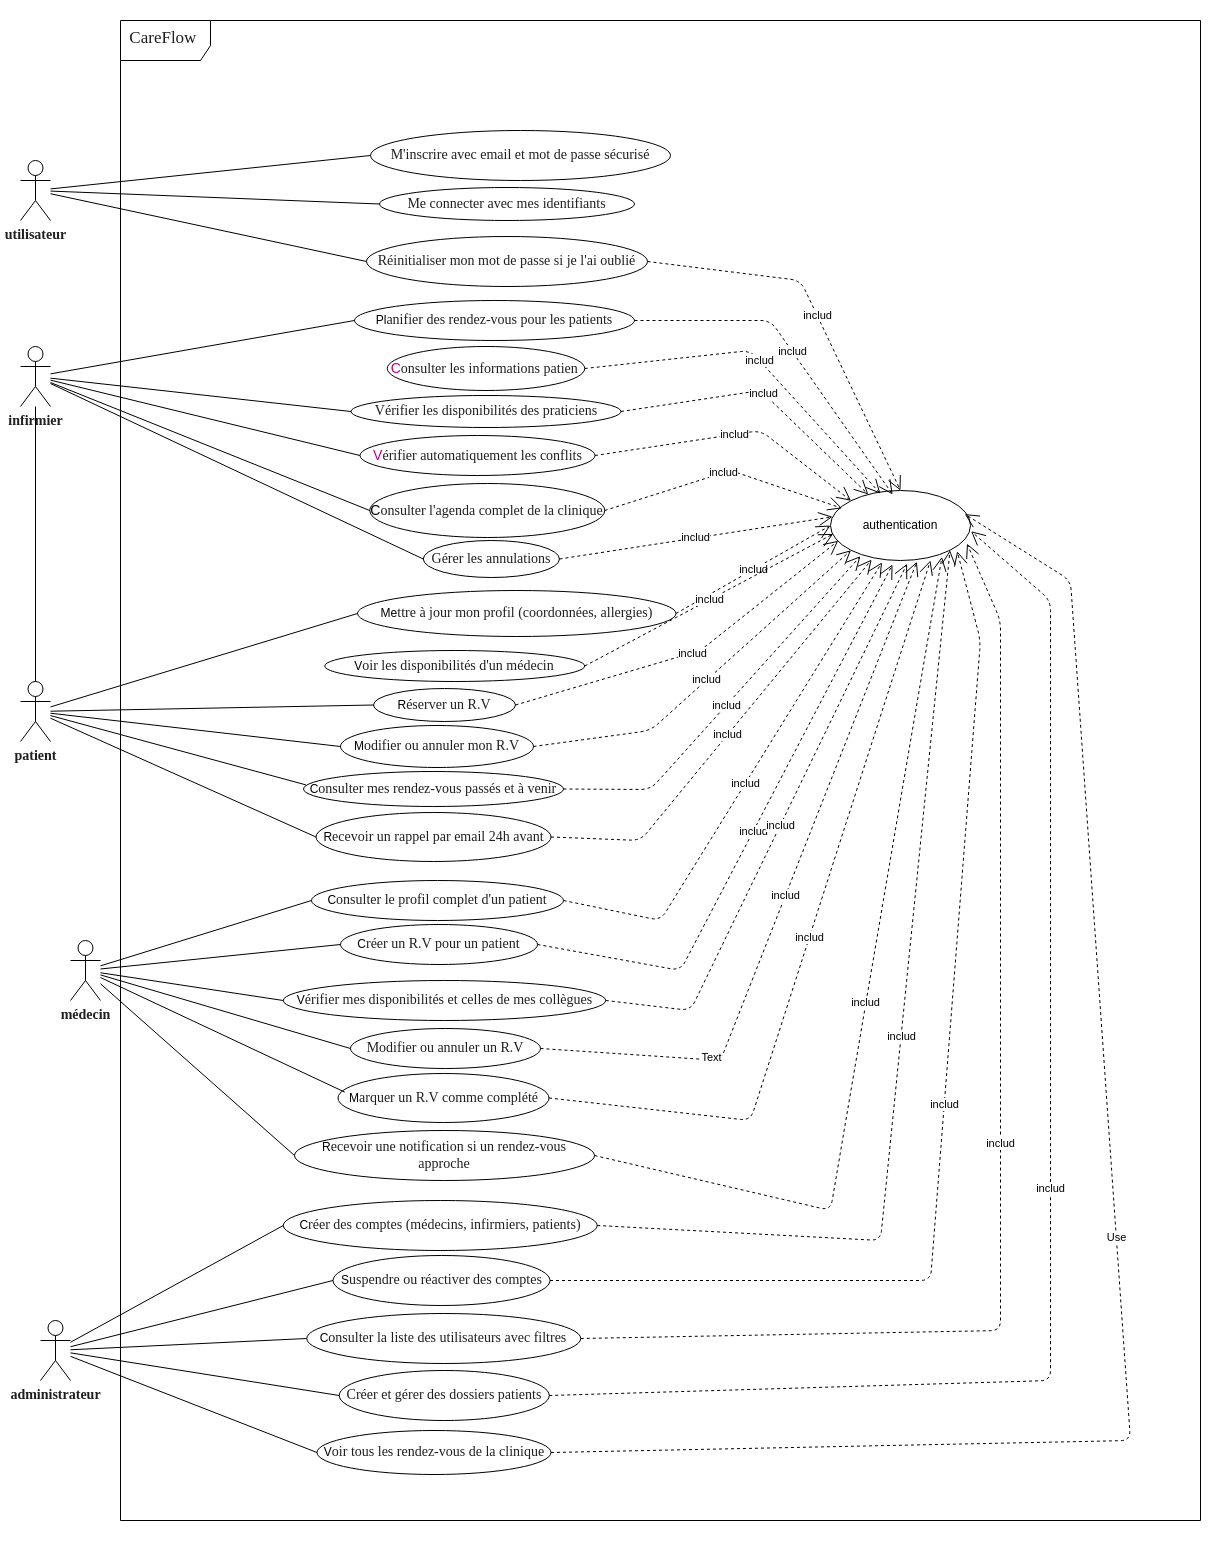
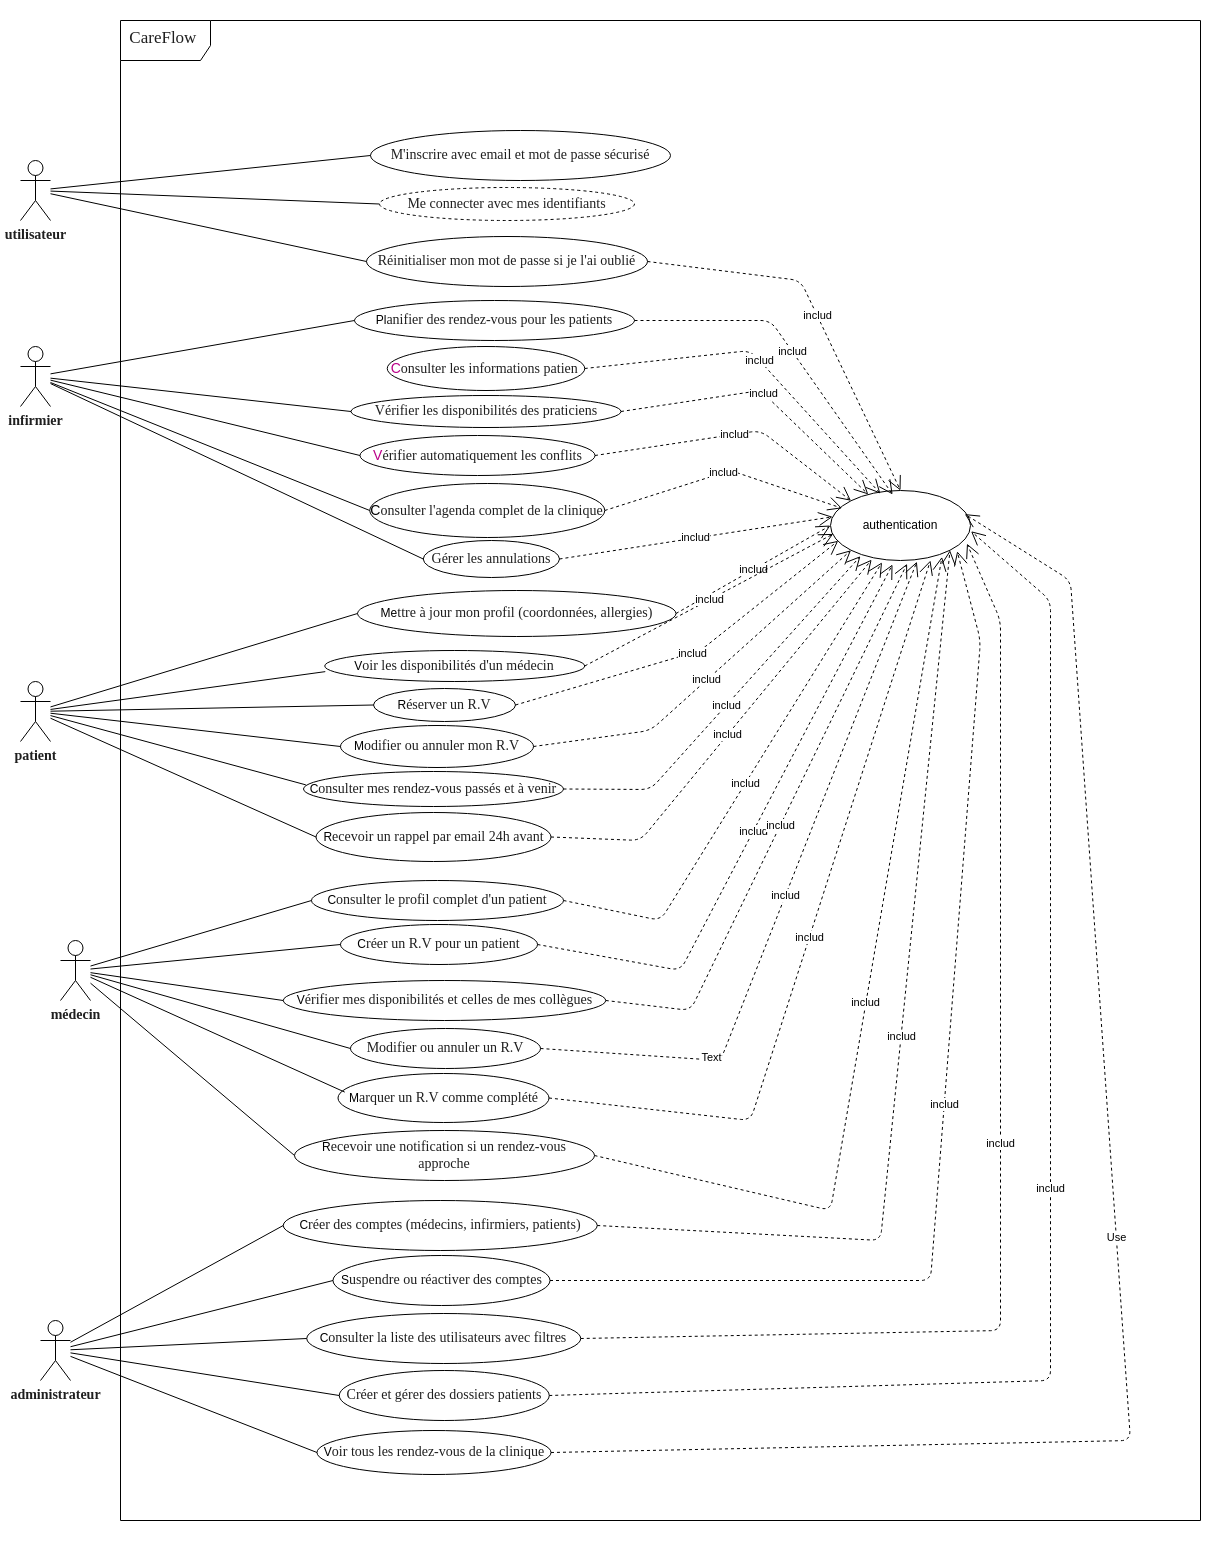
(507, 204) -> (507, 204)
(36, 545) -> (187, 691)
(86, 971) -> (76, 971)
